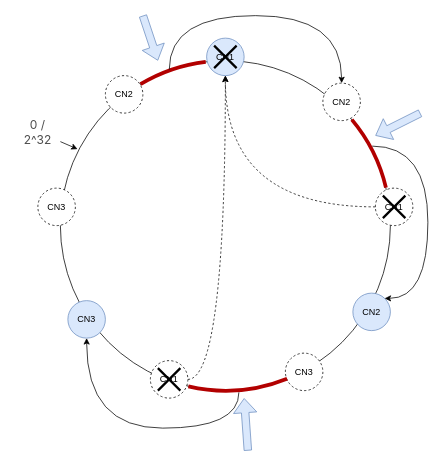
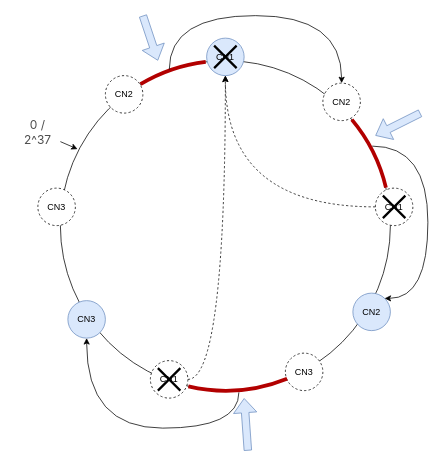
(38, 132) -> (38, 132)
